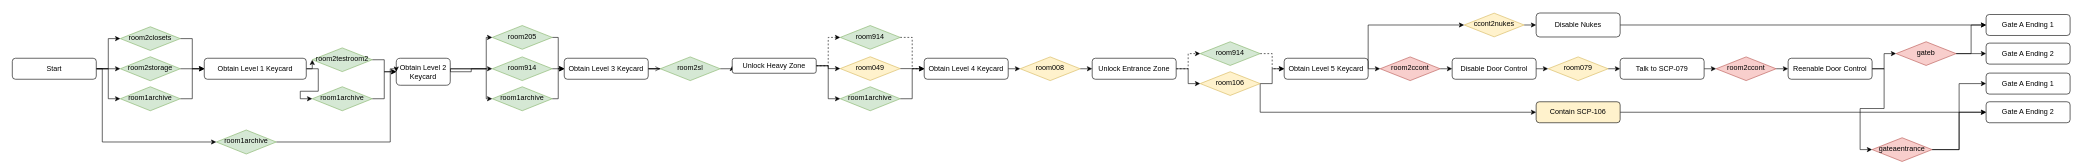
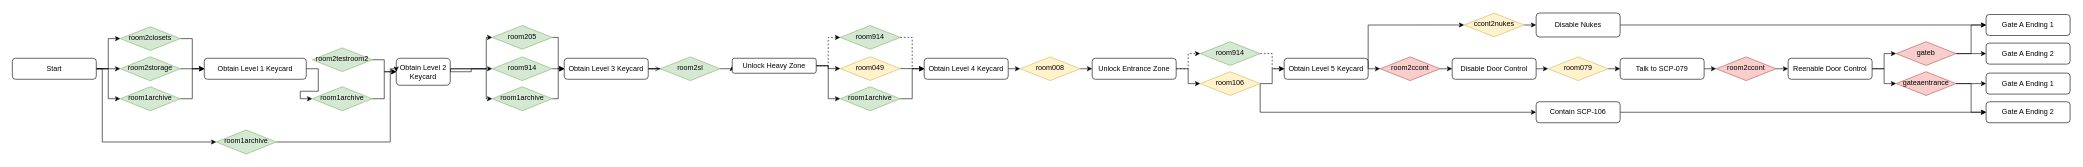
(312, 65) -> none
(1578, 112) -> (1578, 112)
(1902, 150) -> (1926, 84)
